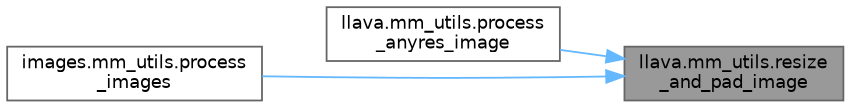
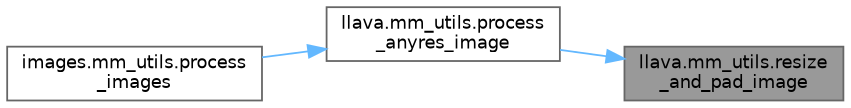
(434, 78) -> (285, 54)
